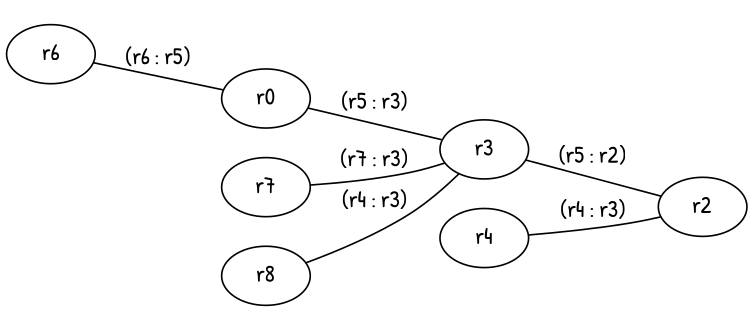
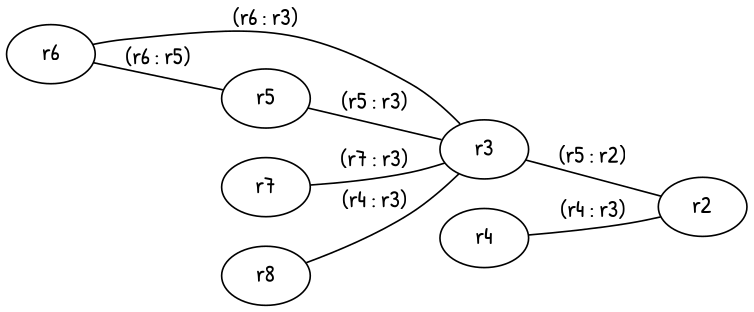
none -> (288, 36)
(266, 98) -> (266, 98)
